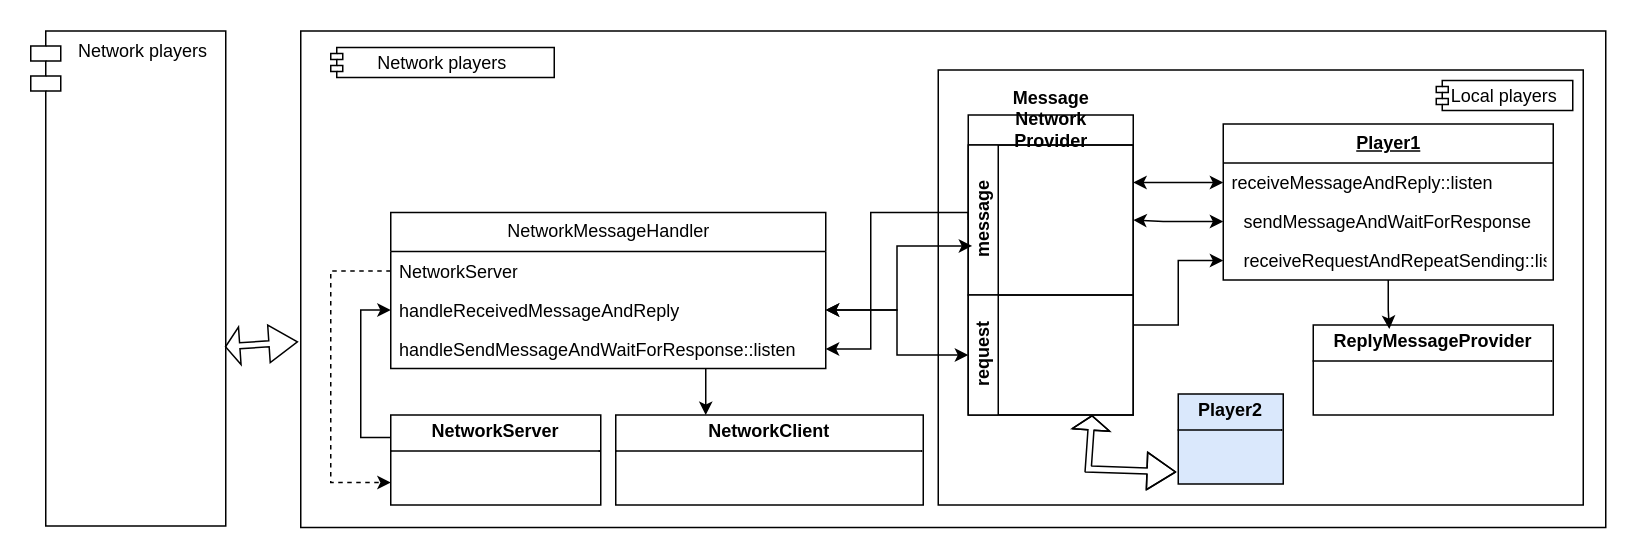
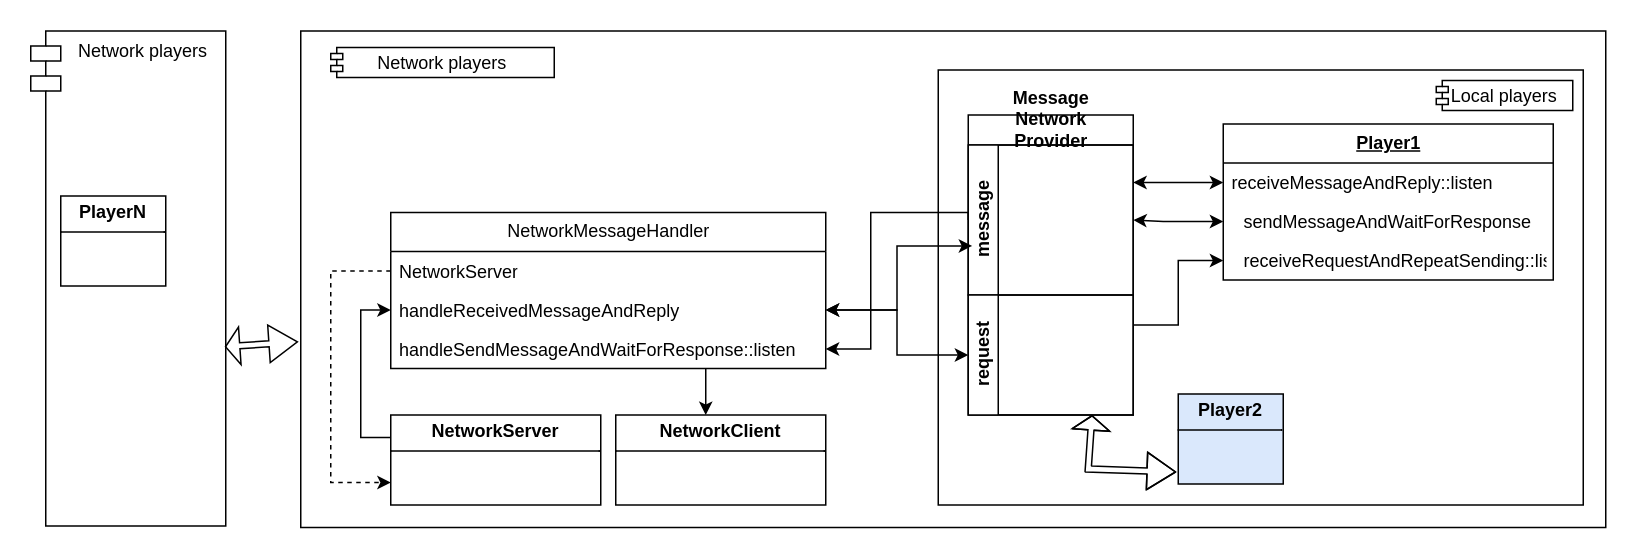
none -> (113, 241)
(1388, 299) -> none
(1433, 370) -> none
(770, 460) -> (721, 460)
